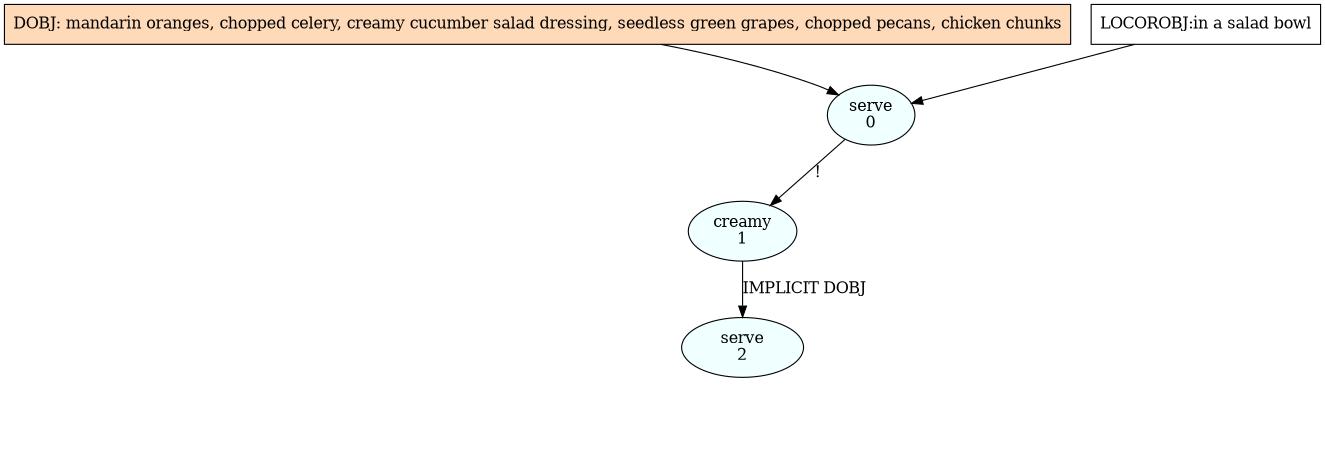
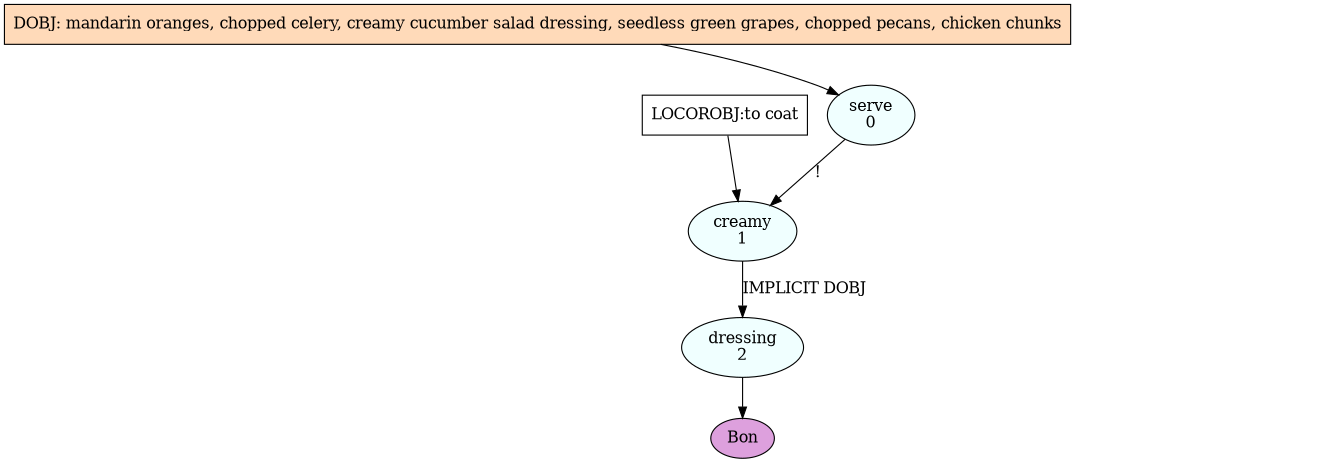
(1206, 24) -> none
none -> (725, 115)
(743, 347) -> (743, 347)
none -> (743, 438)
